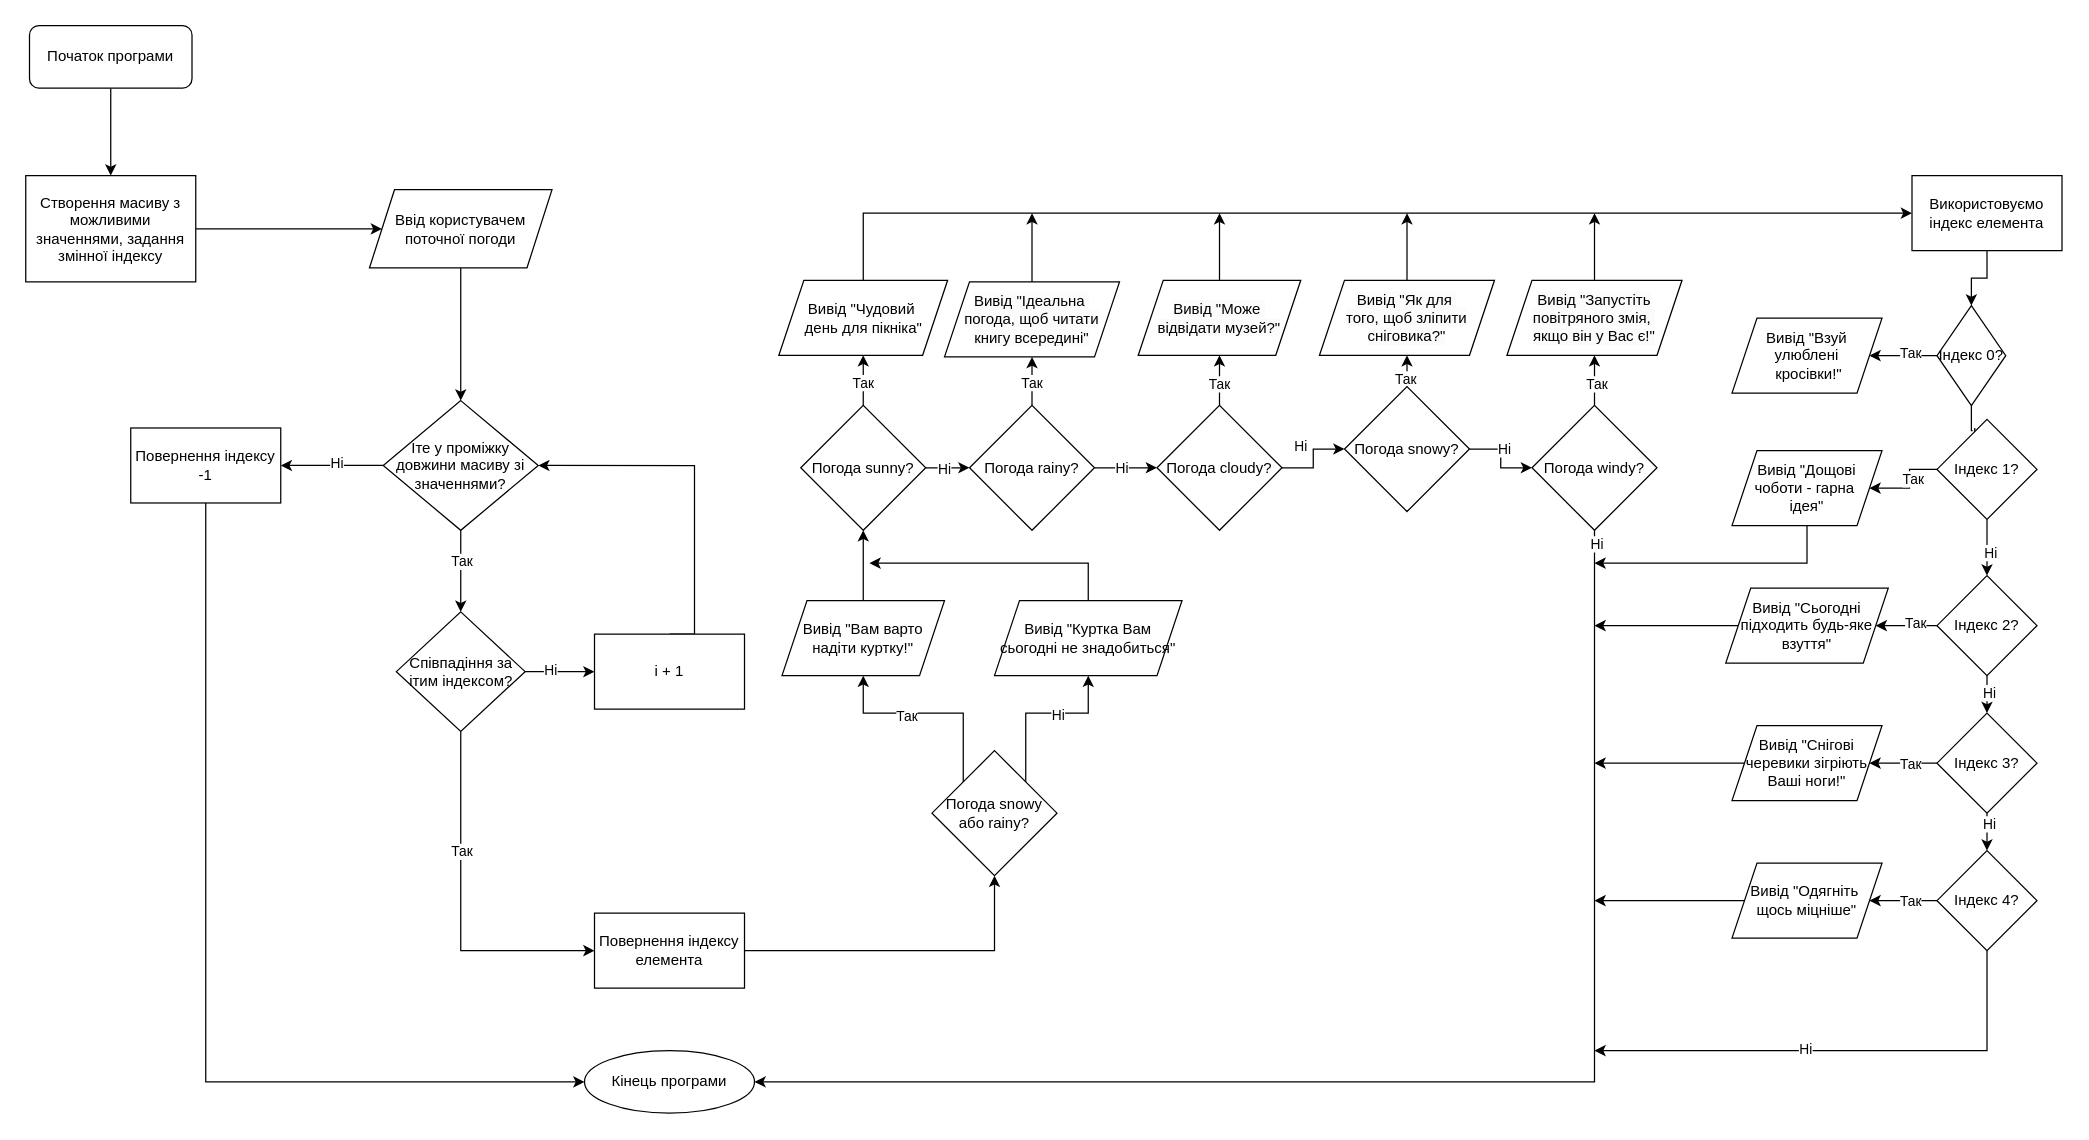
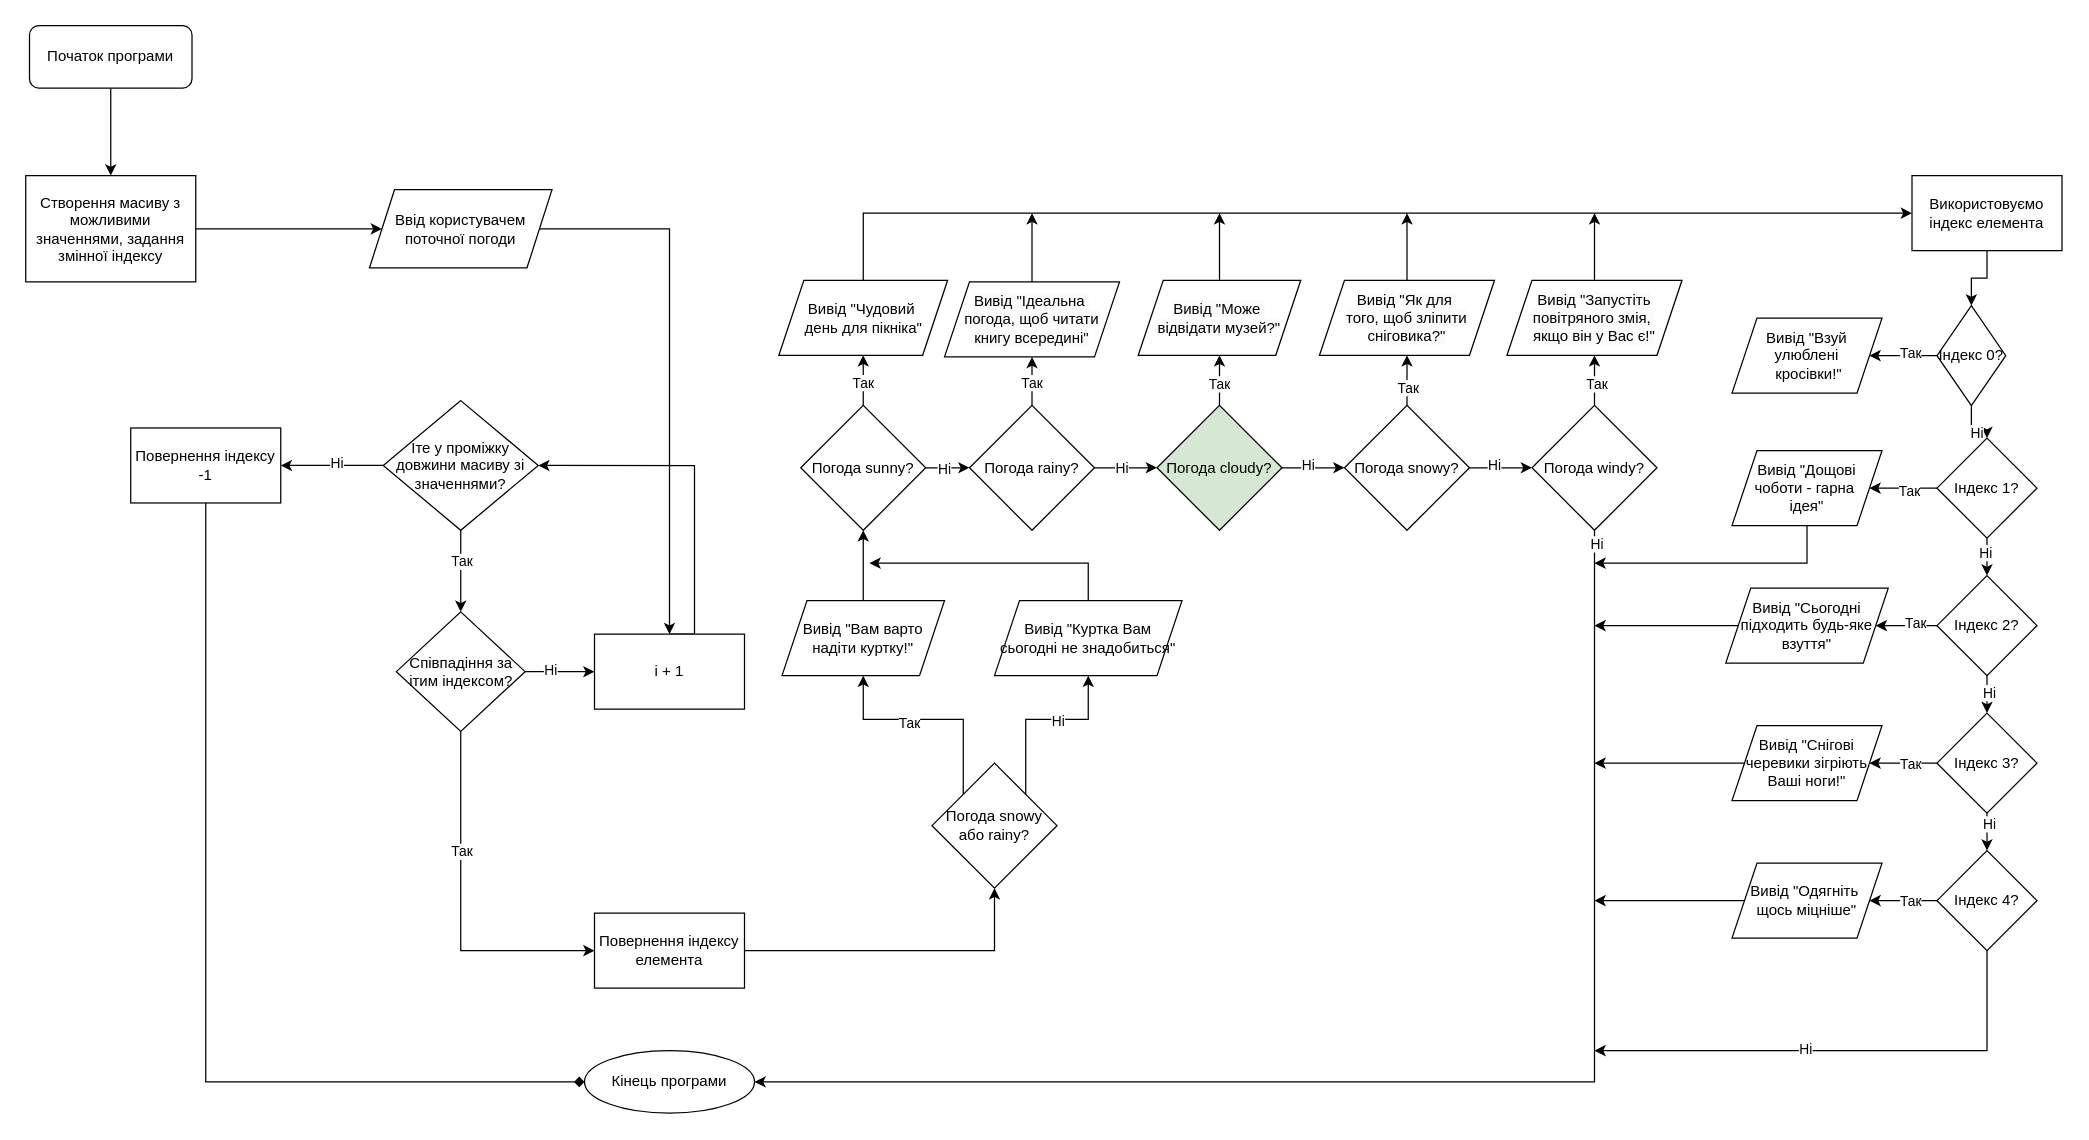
(461, 330) -> (669, 362)
(1407, 449) -> (1407, 468)
(1219, 468) -> (1219, 468)
(1987, 469) -> (1987, 488)
(994, 813) -> (994, 826)
(574, 1082) -> (574, 1082)
